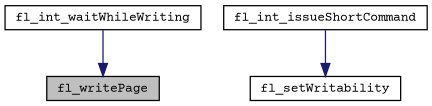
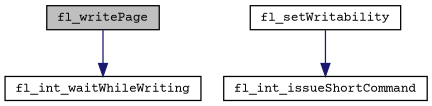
(103, 47) -> (103, 47)
(325, 47) -> (325, 47)
